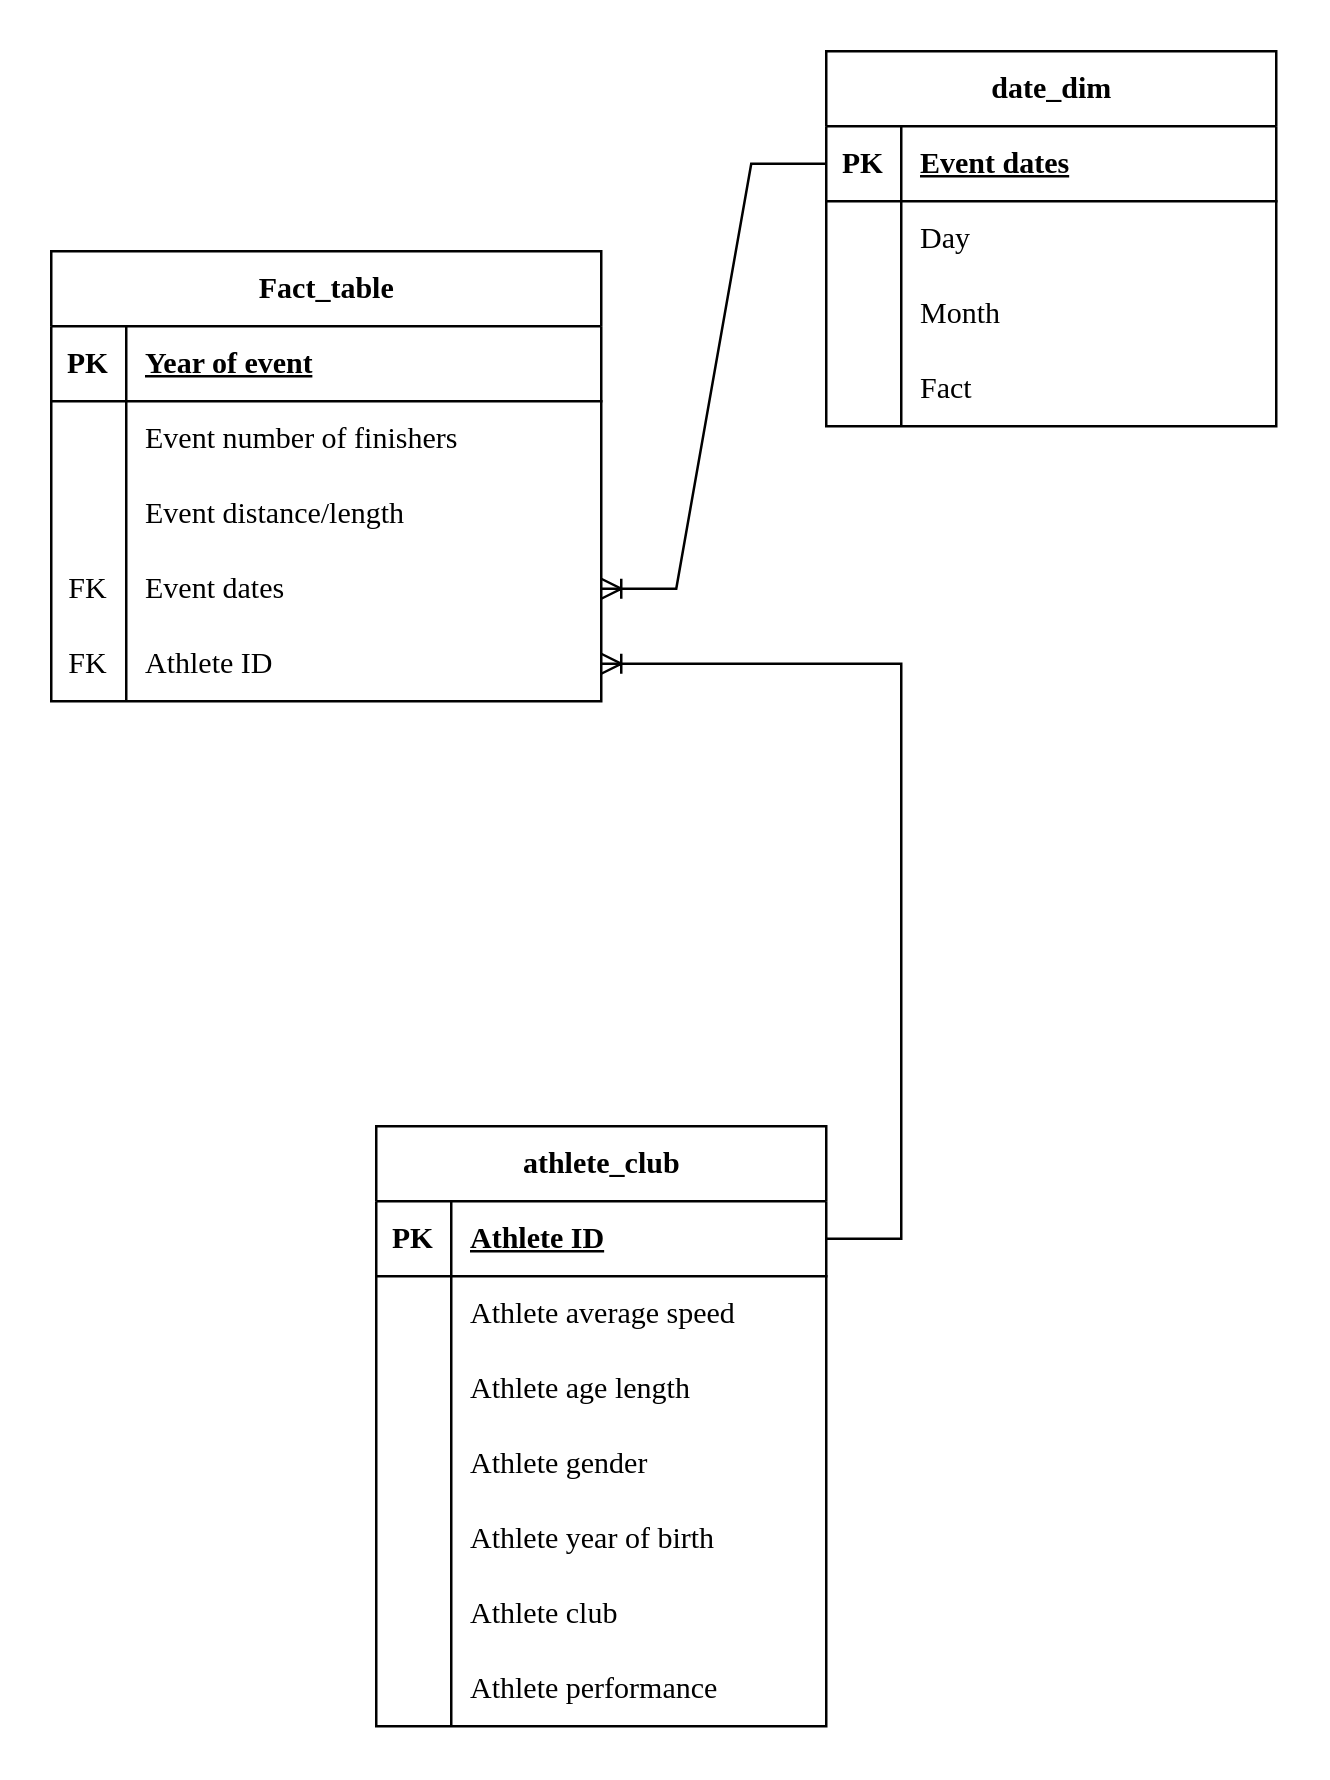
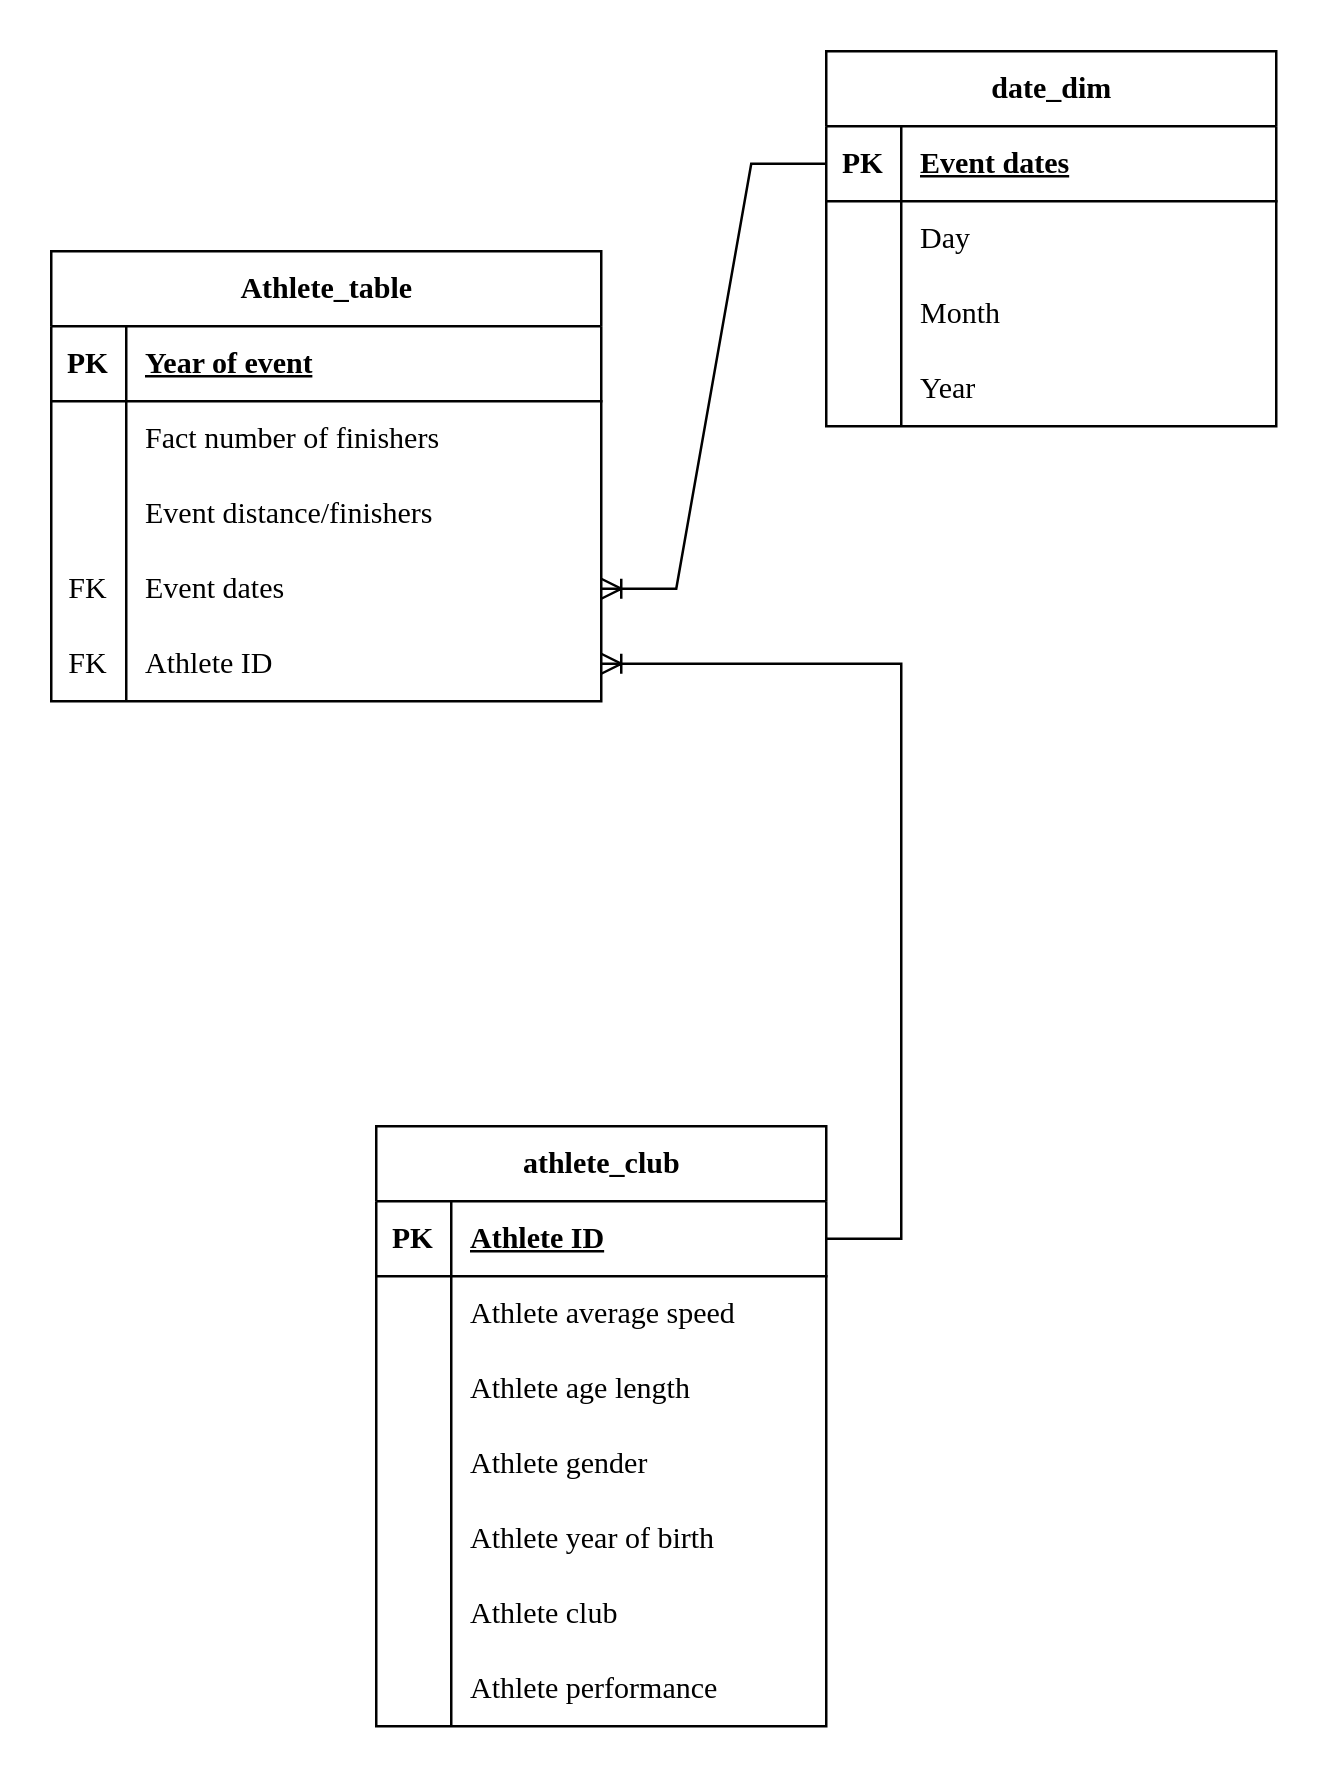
(328, 289) -> (328, 289)
(955, 389) -> (955, 389)
(337, 439) -> (328, 439)
(311, 514) -> (332, 514)
